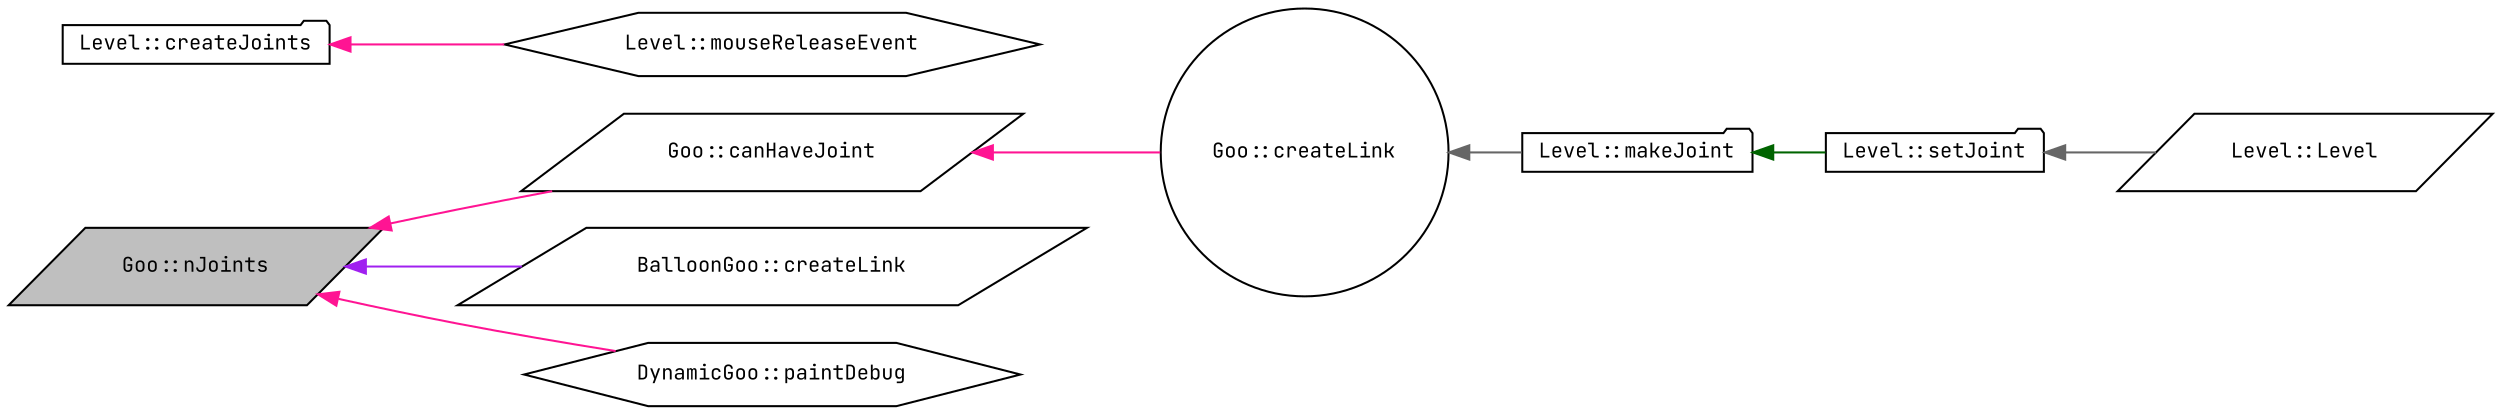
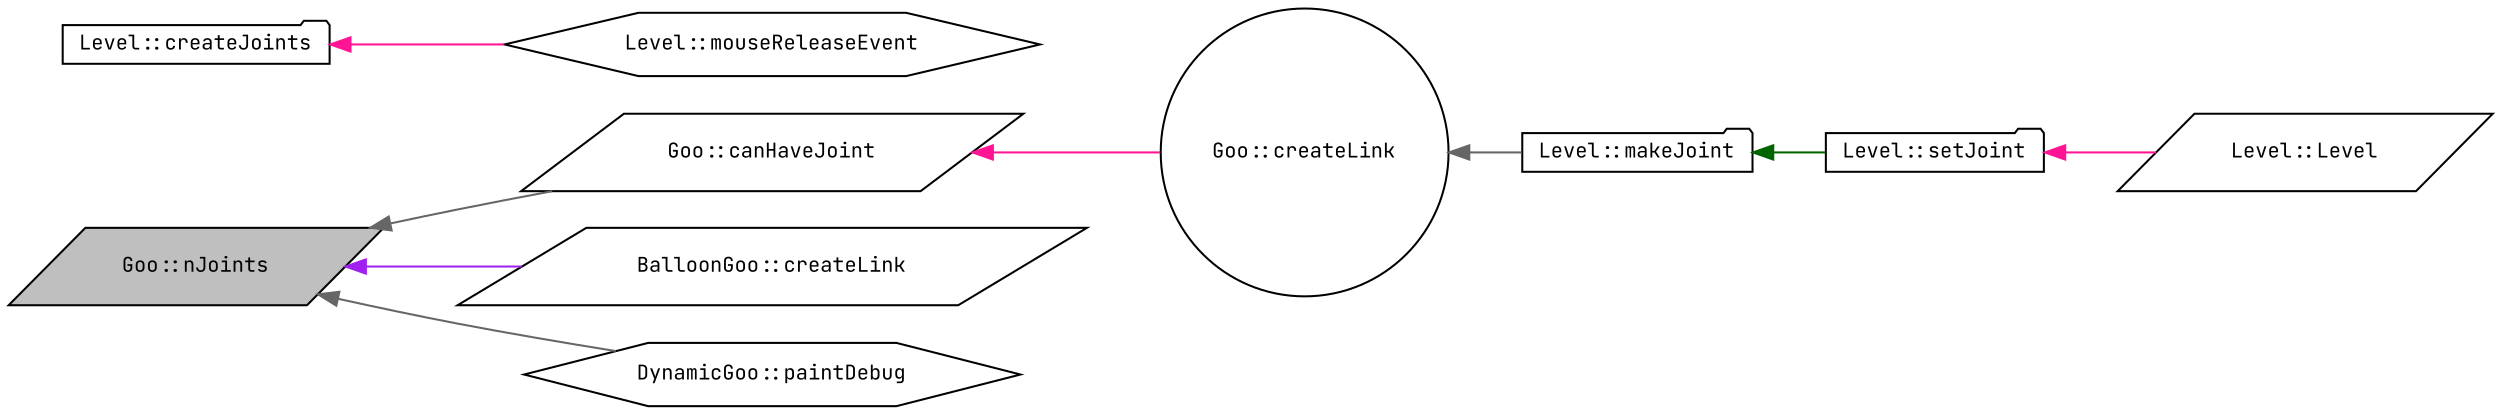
(2111, 152) -> (2111, 152)
(471, 207) -> (471, 207)
(477, 327) -> (477, 327)
